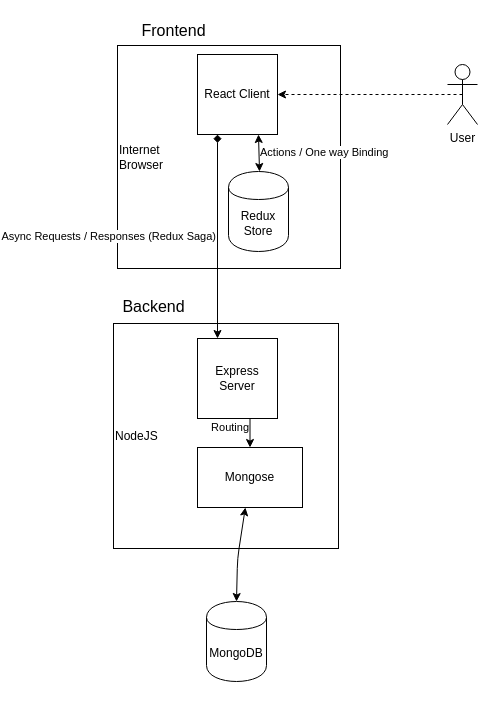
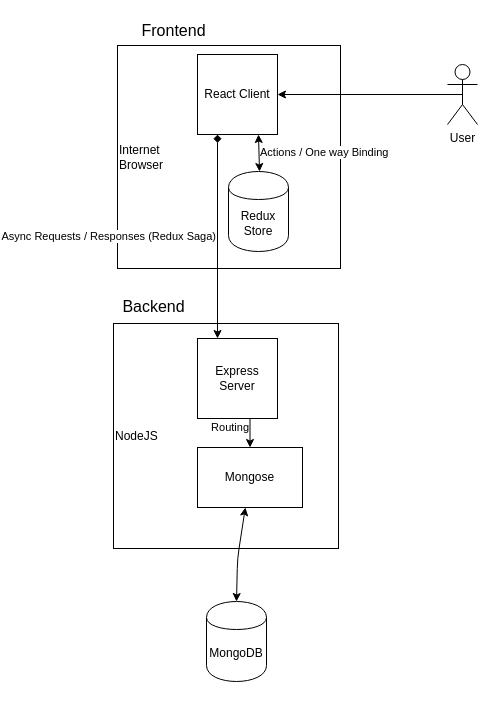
(372, 95) -> (372, 95)
